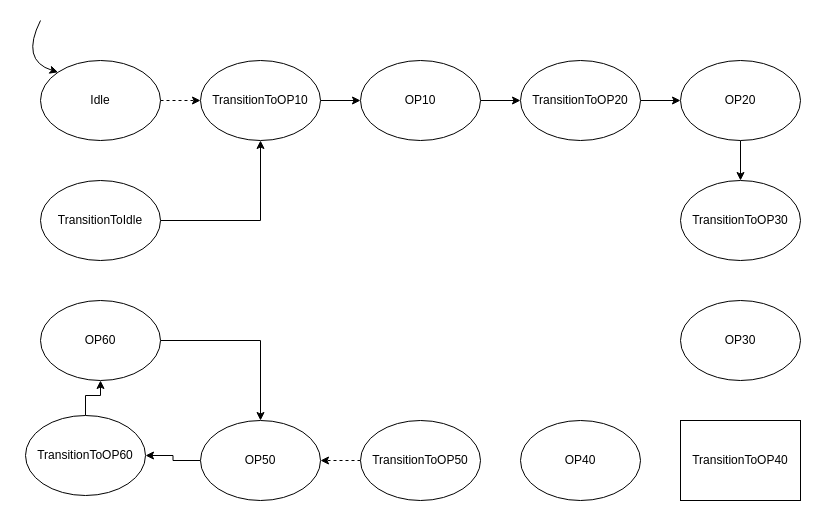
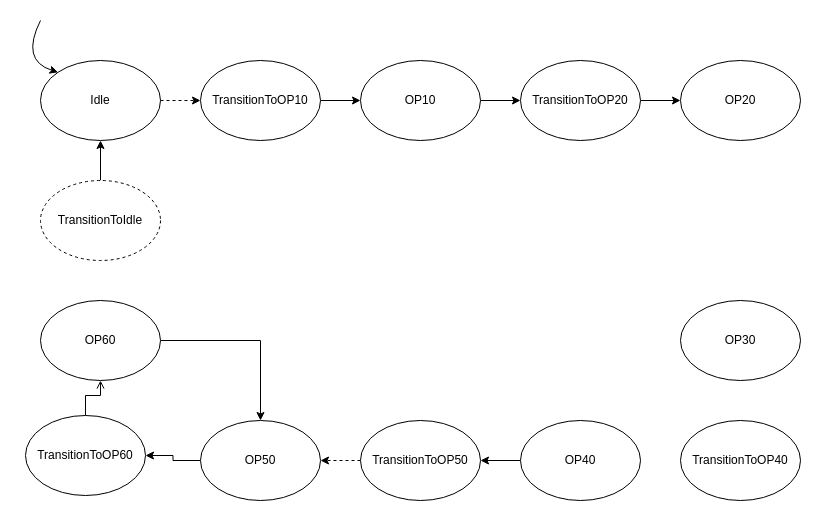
(741, 157) -> none
(101, 221) -> (101, 221)
(247, 221) -> (101, 164)
(741, 221) -> none
(101, 388) -> (101, 386)
none -> (504, 461)
(741, 461) -> (741, 461)
